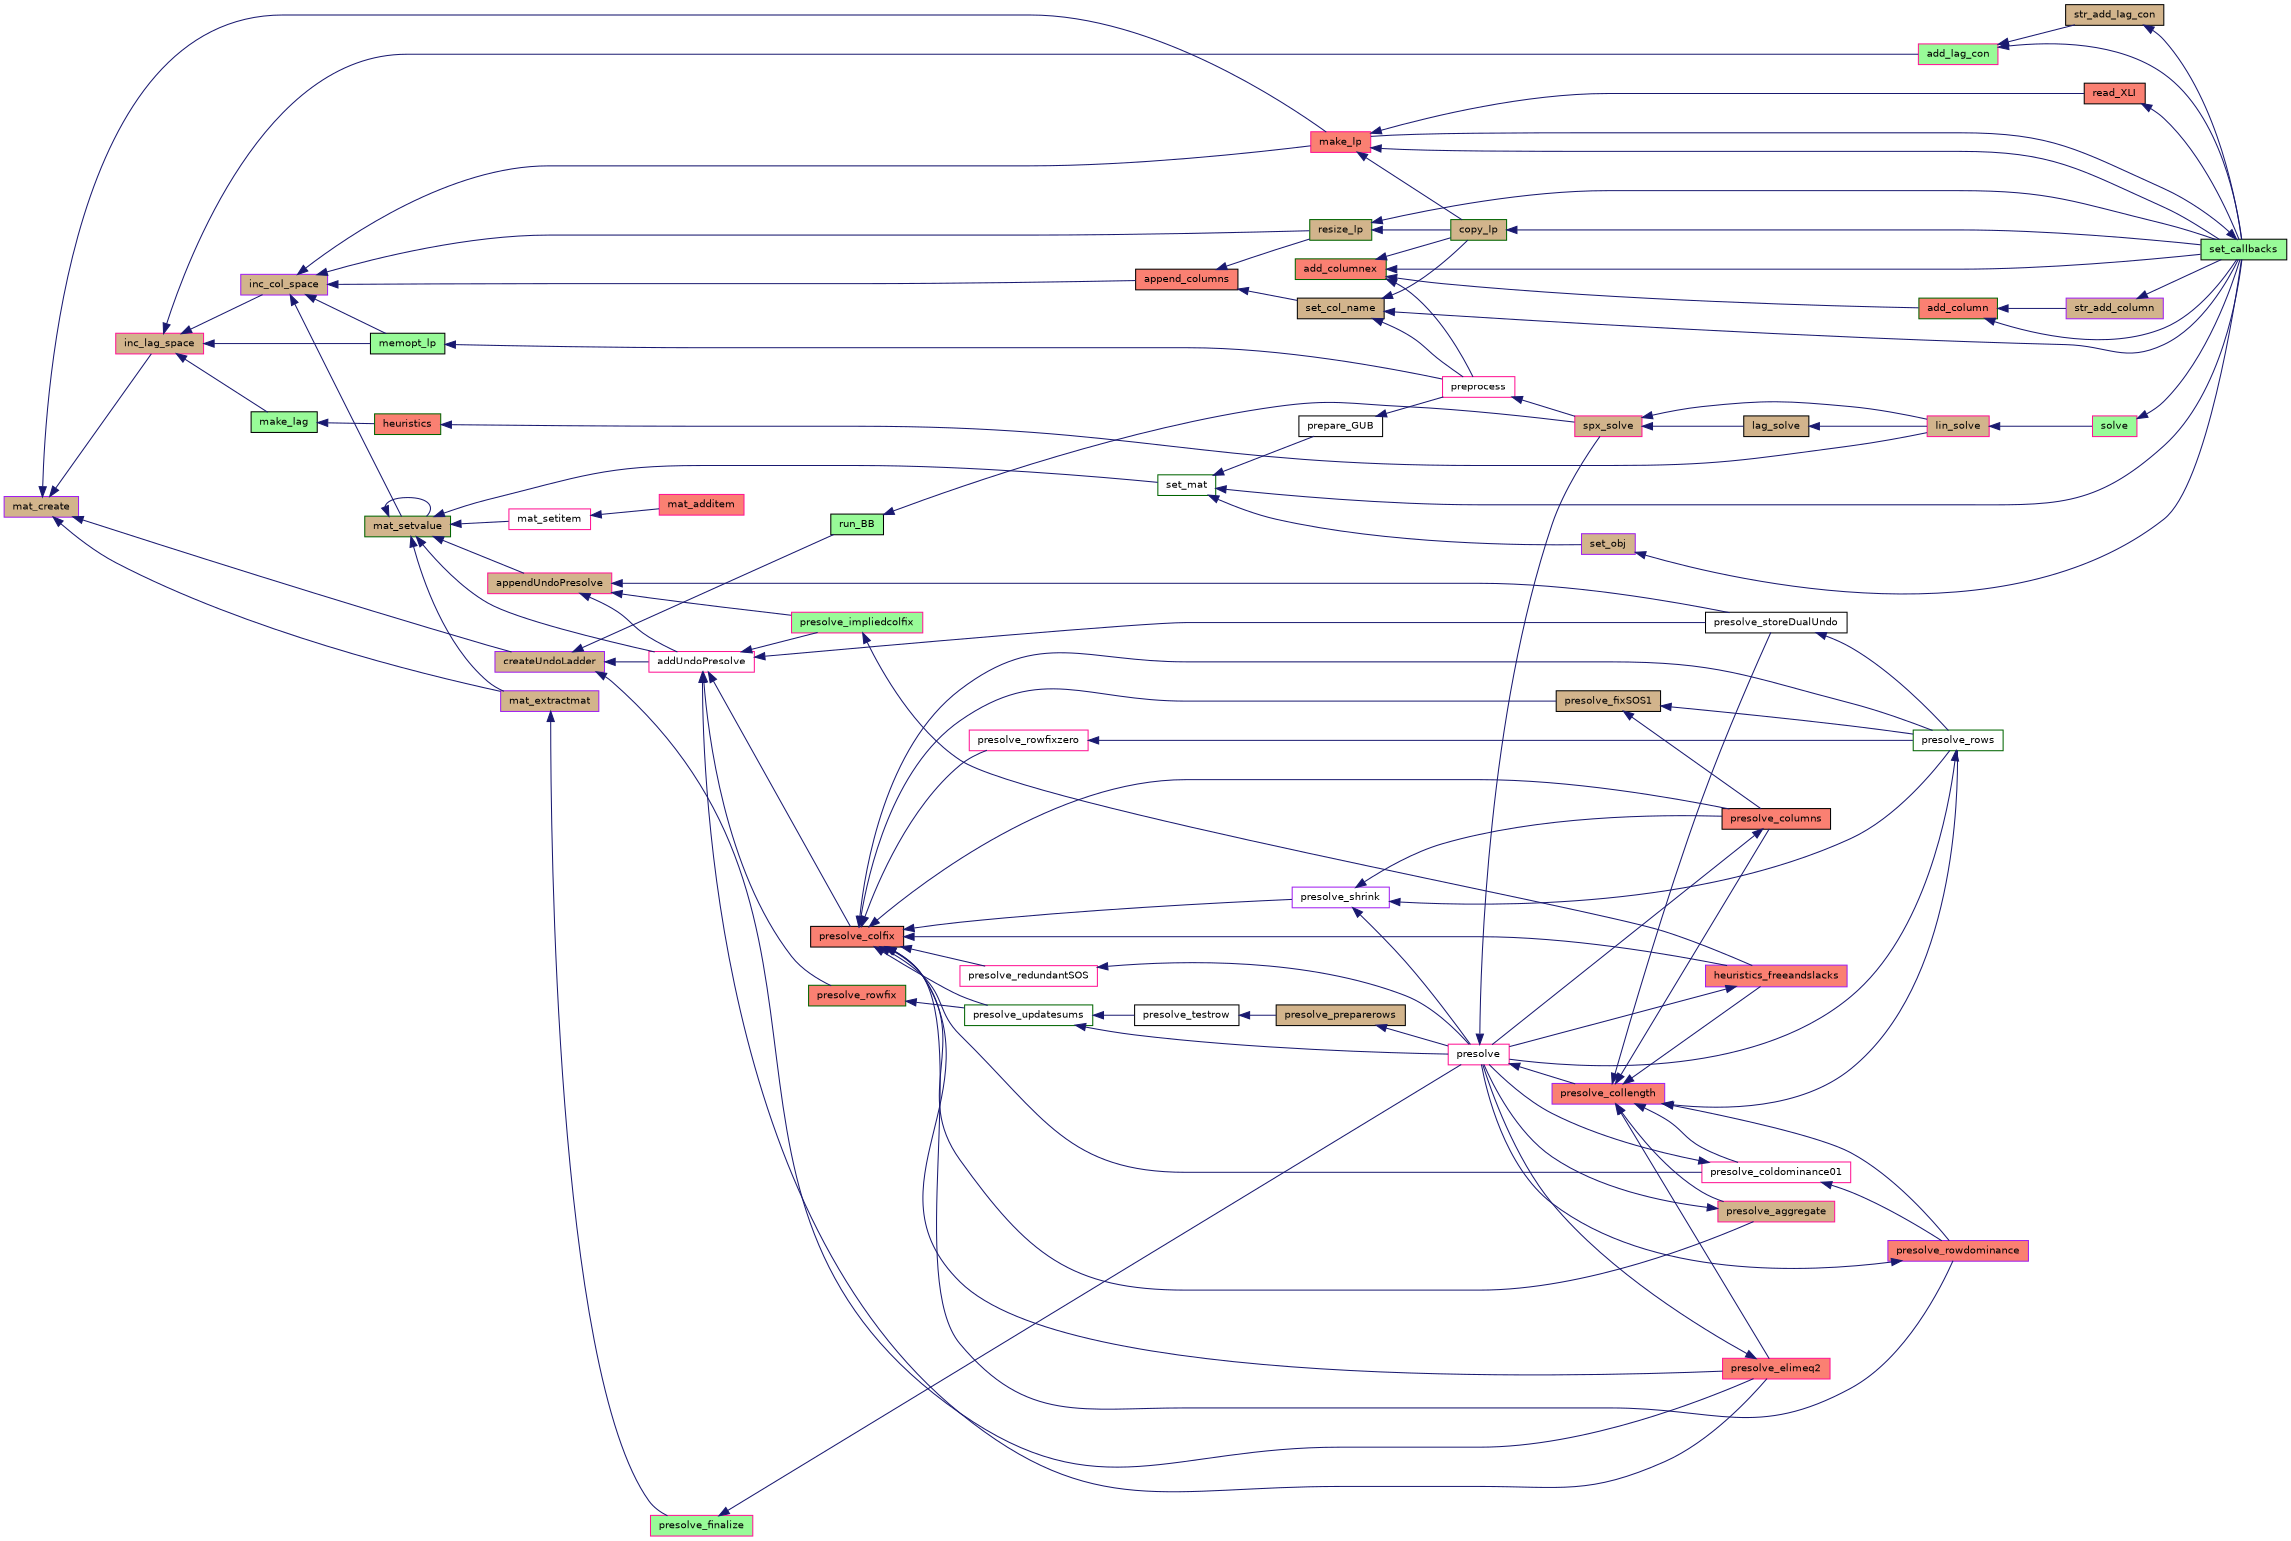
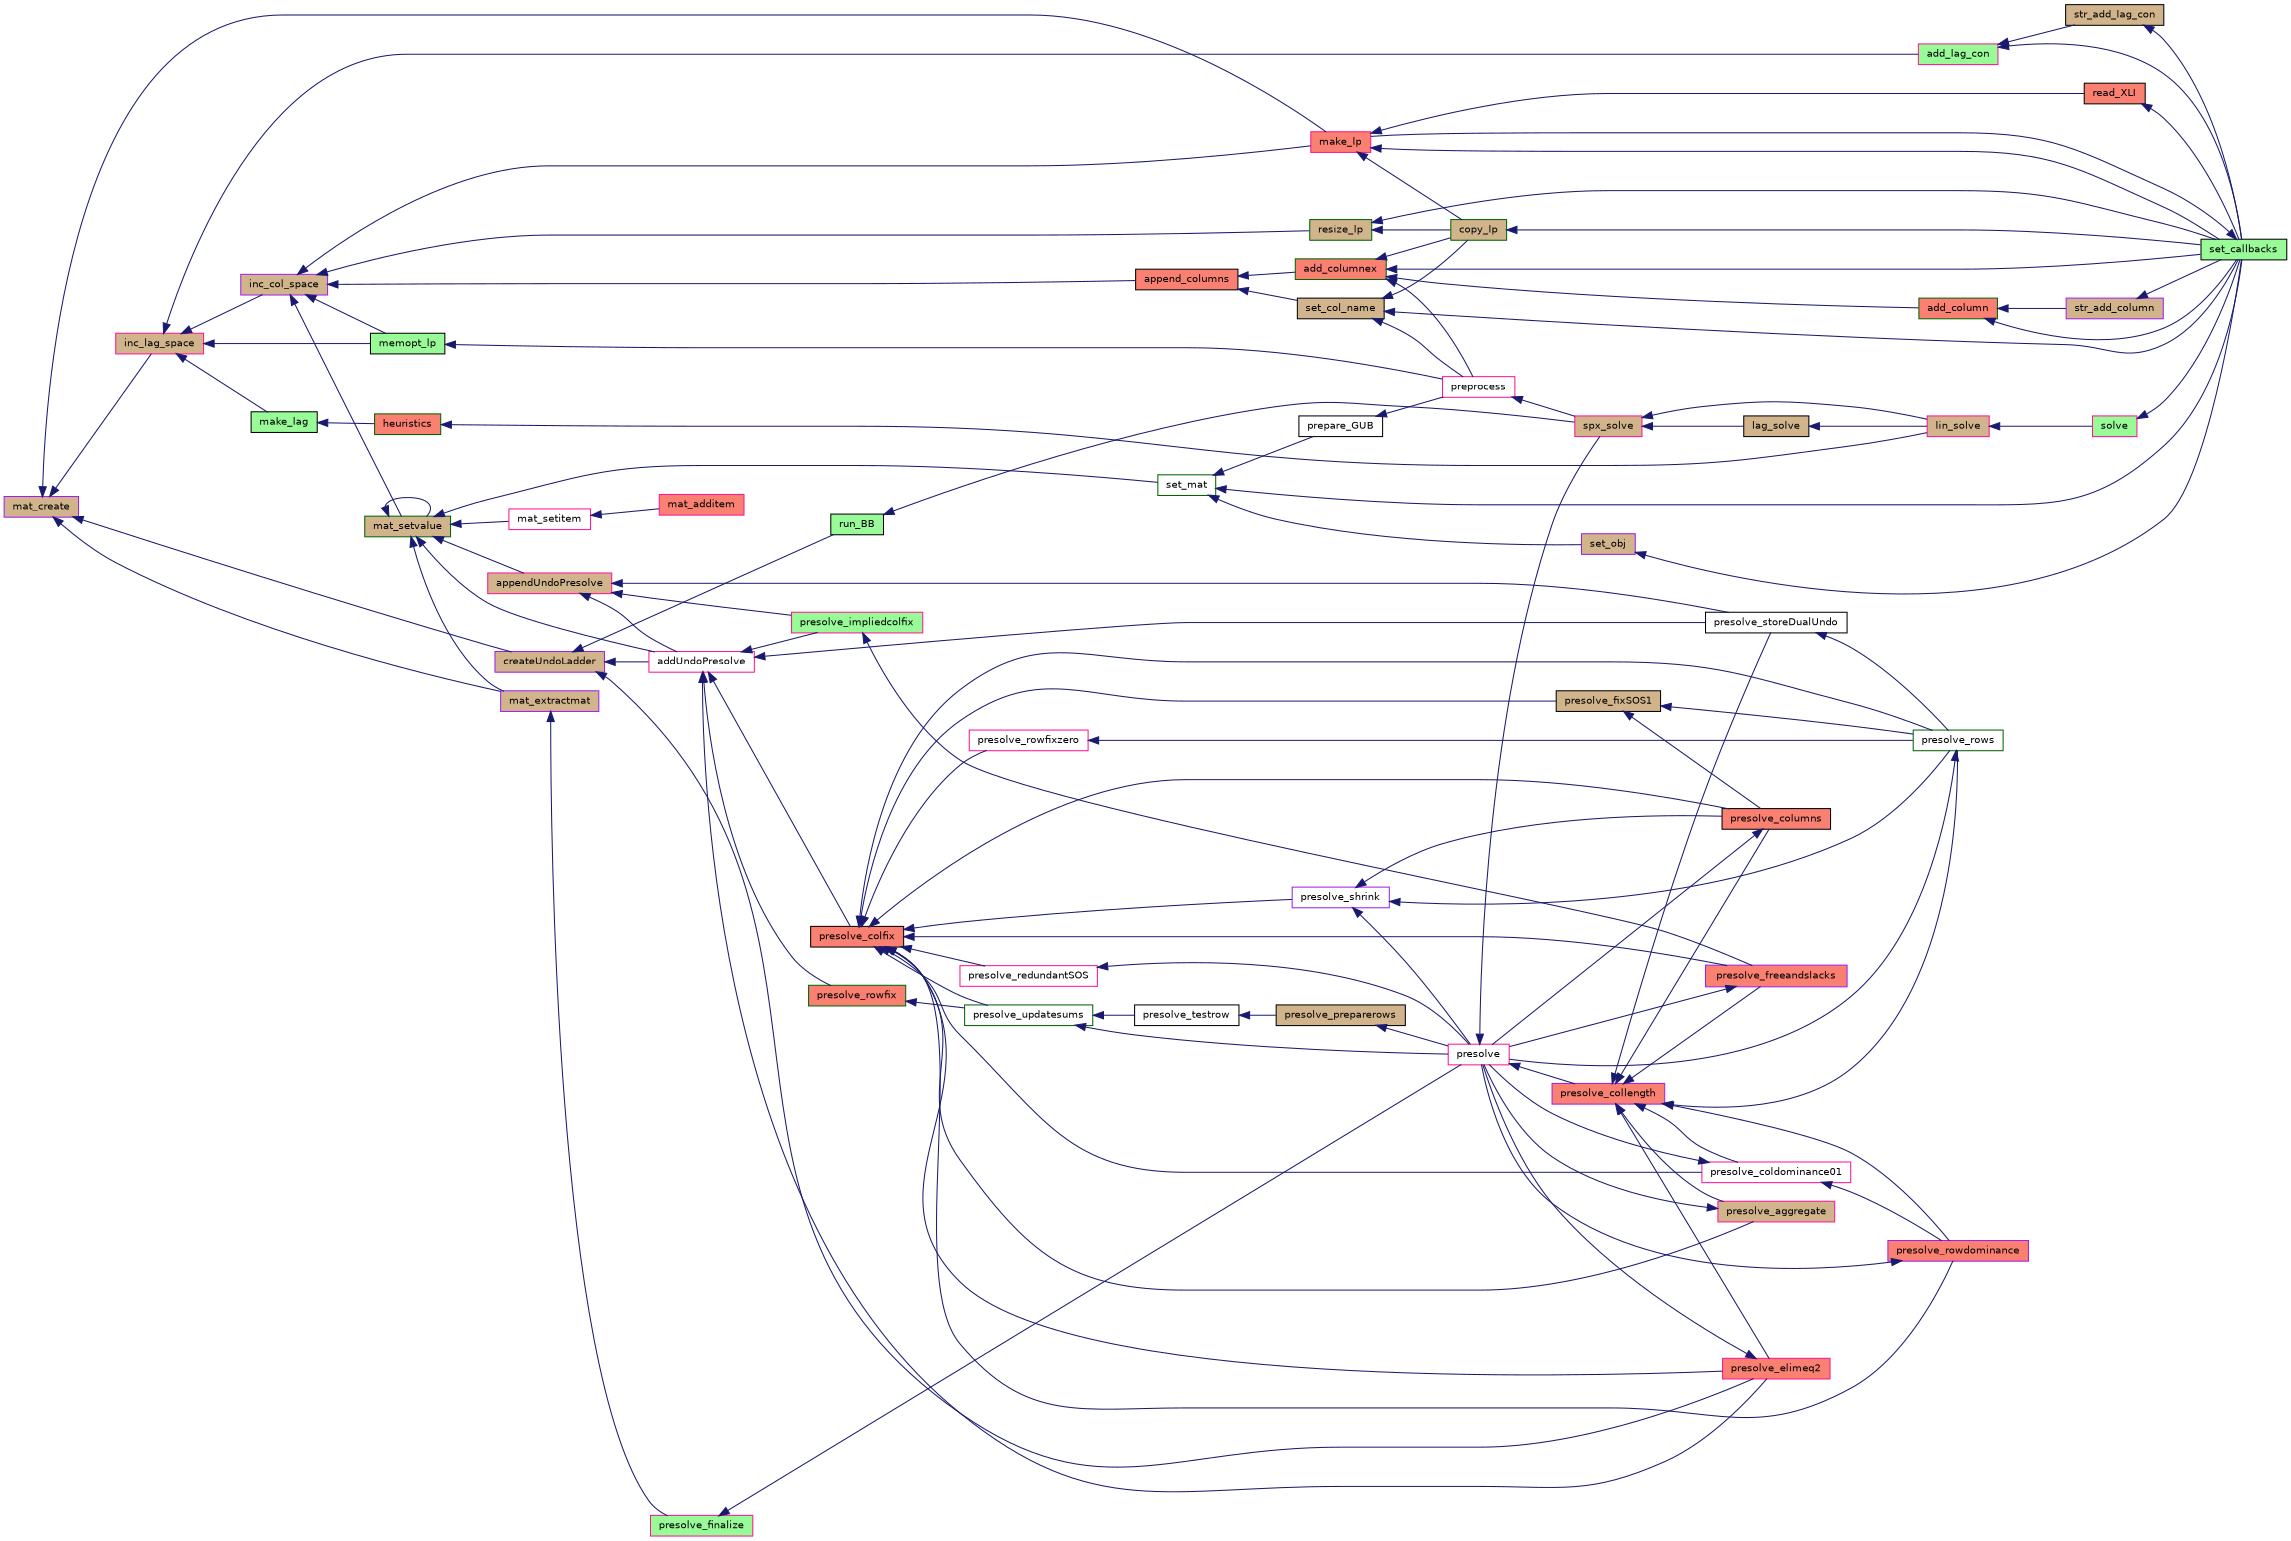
(1268, 252) -> (1272, 274)
(1776, 976) -> (1776, 976)
